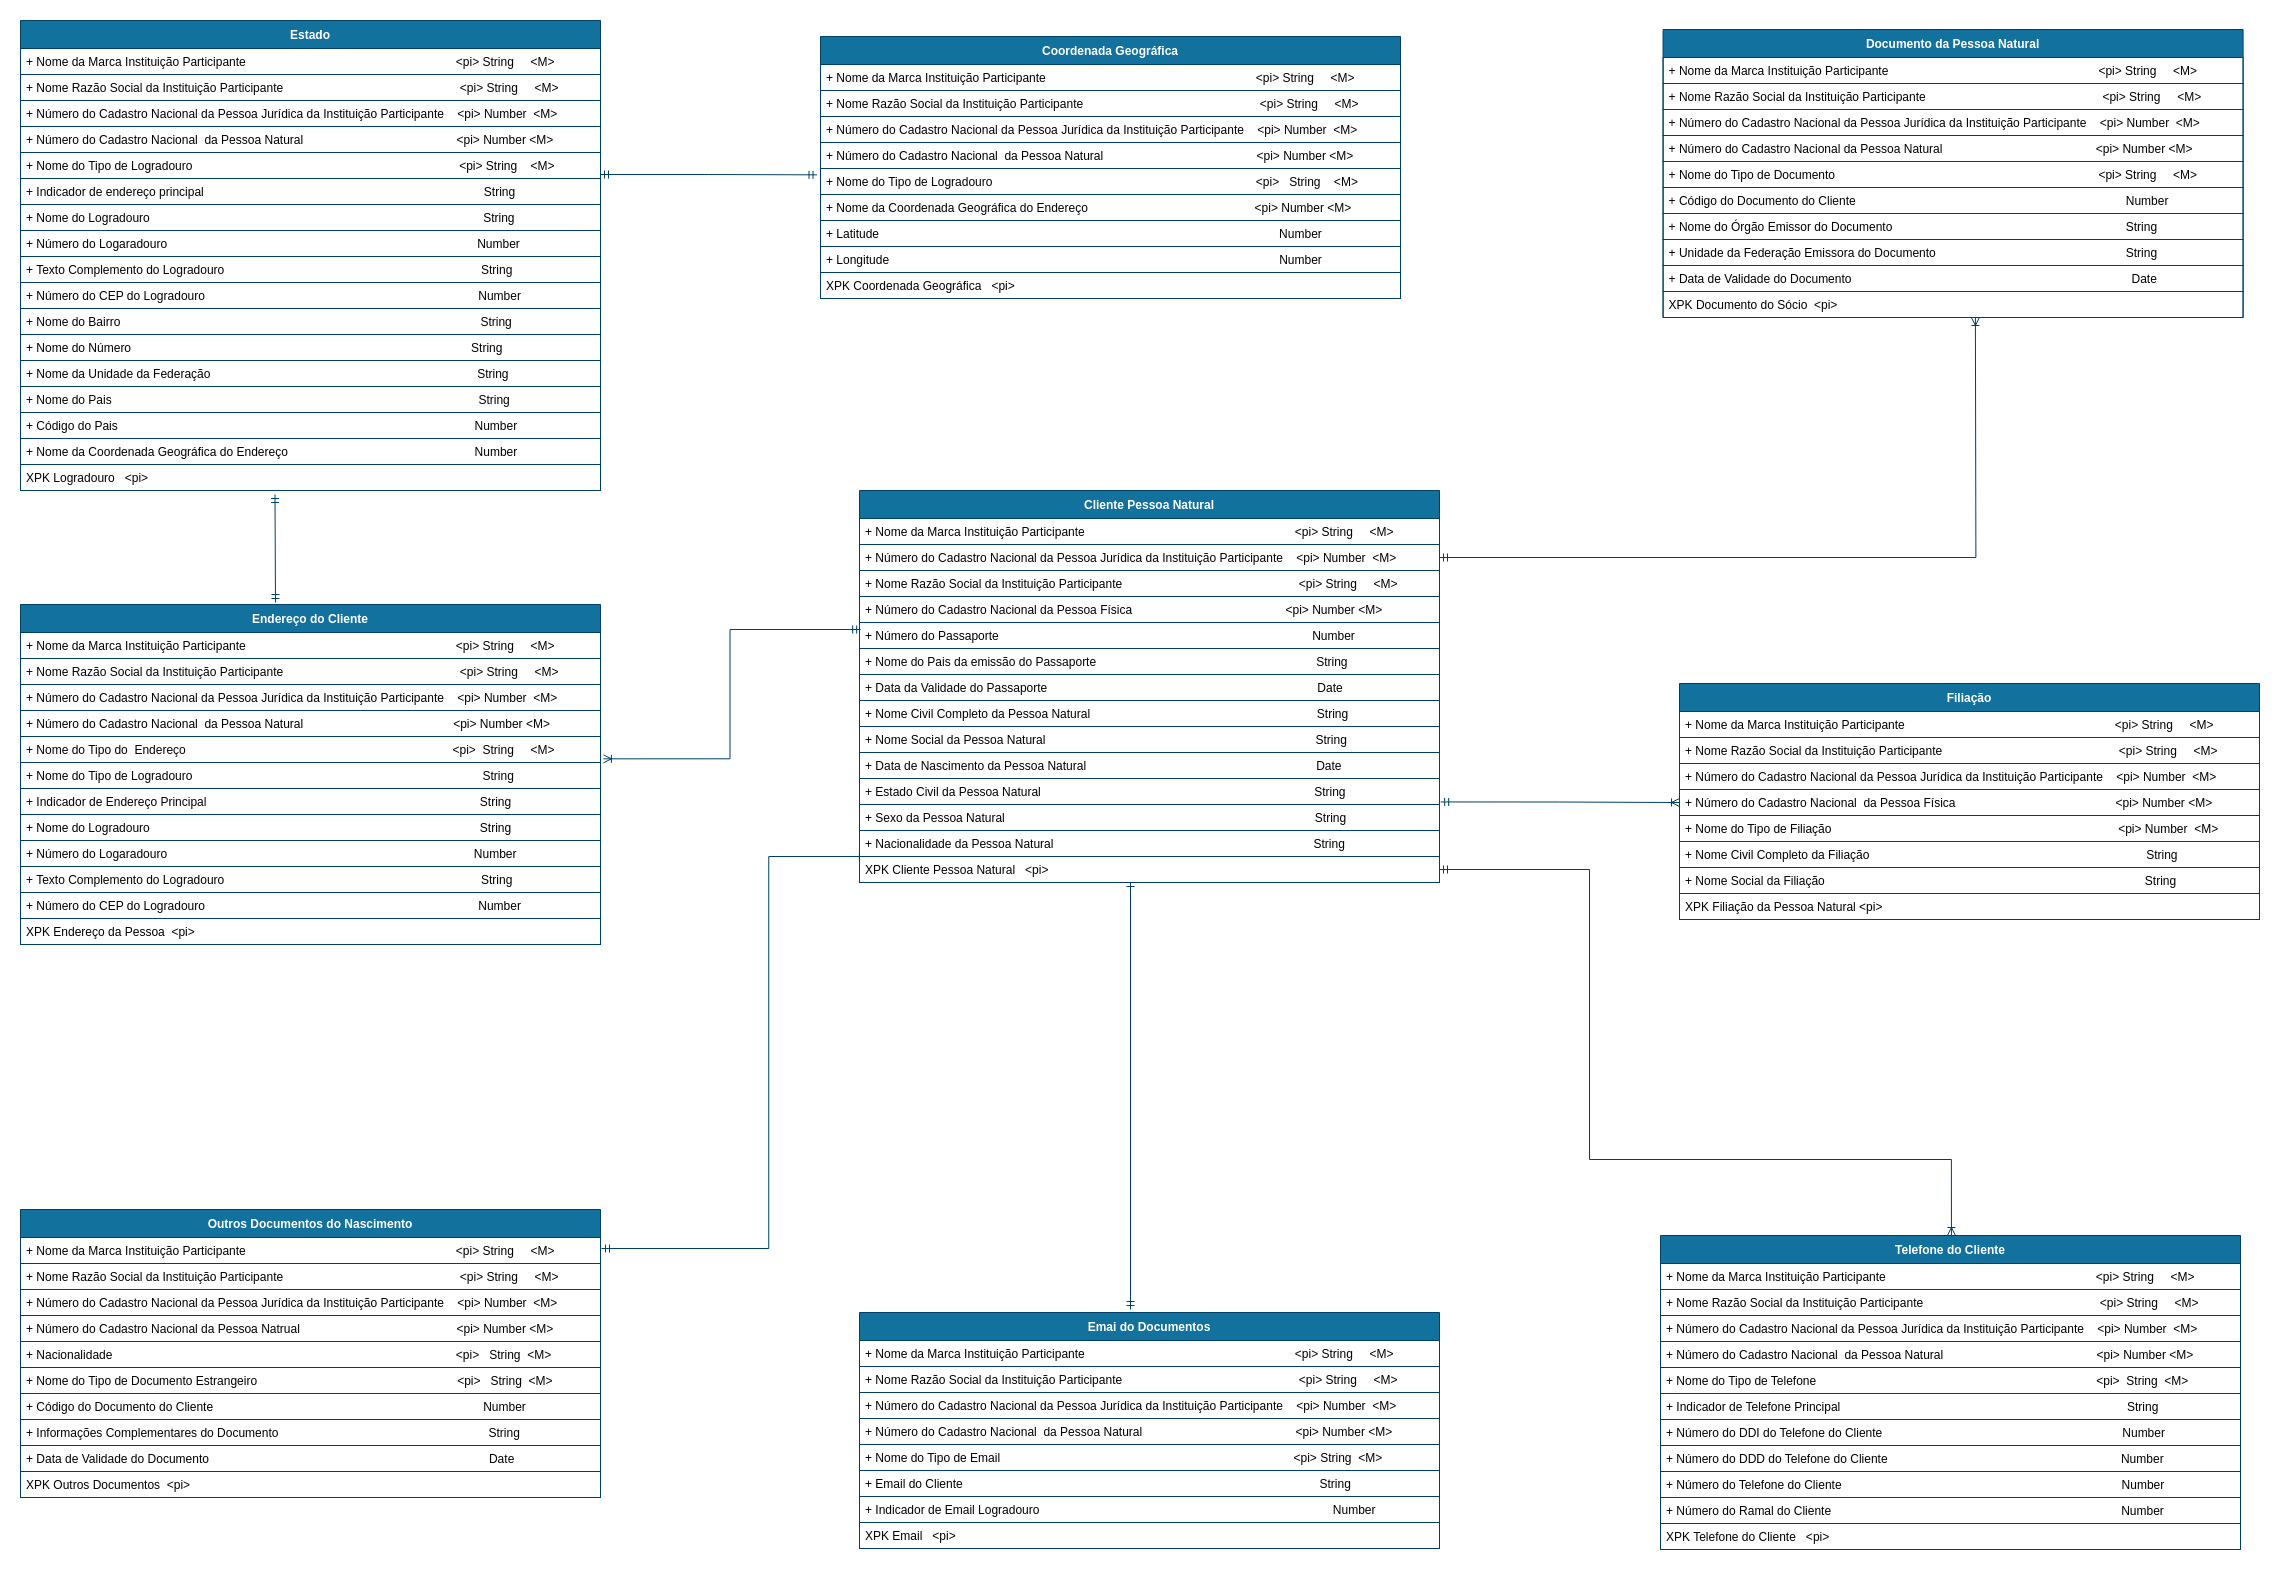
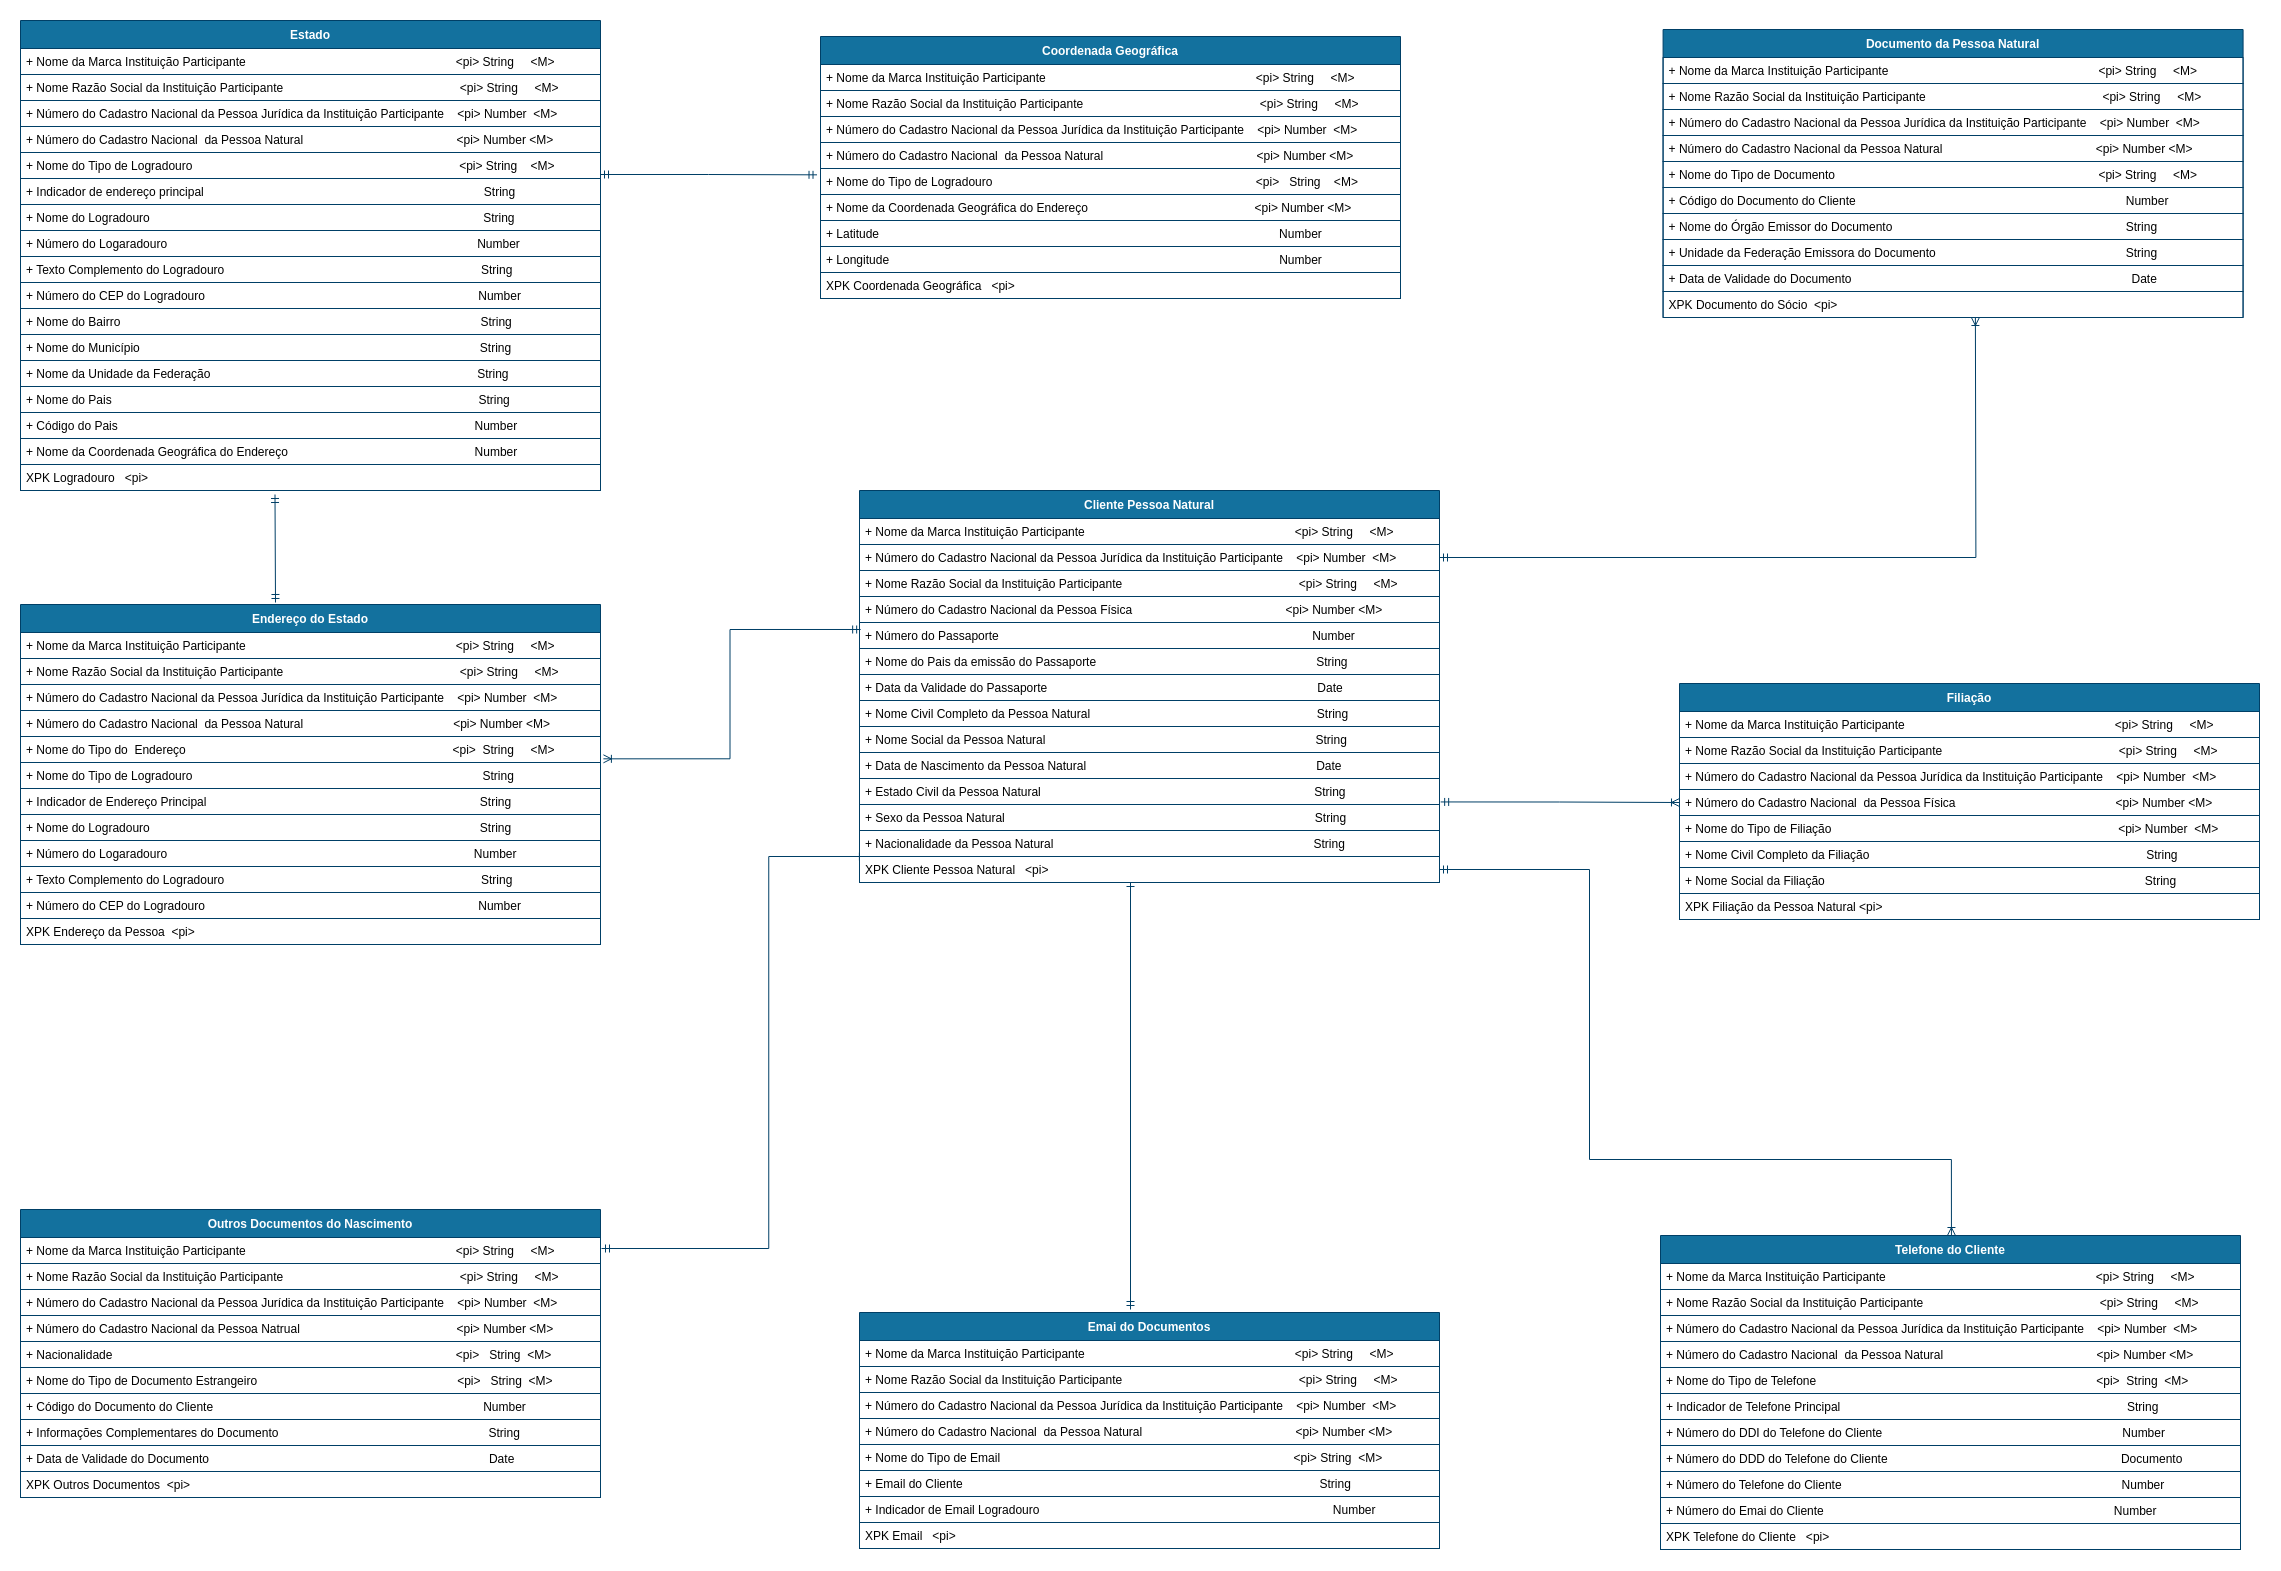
(357, 348) -> (364, 348)
(310, 619) -> (310, 619)
(1979, 1459) -> (1989, 1459)
(1993, 1511) -> (1990, 1511)
